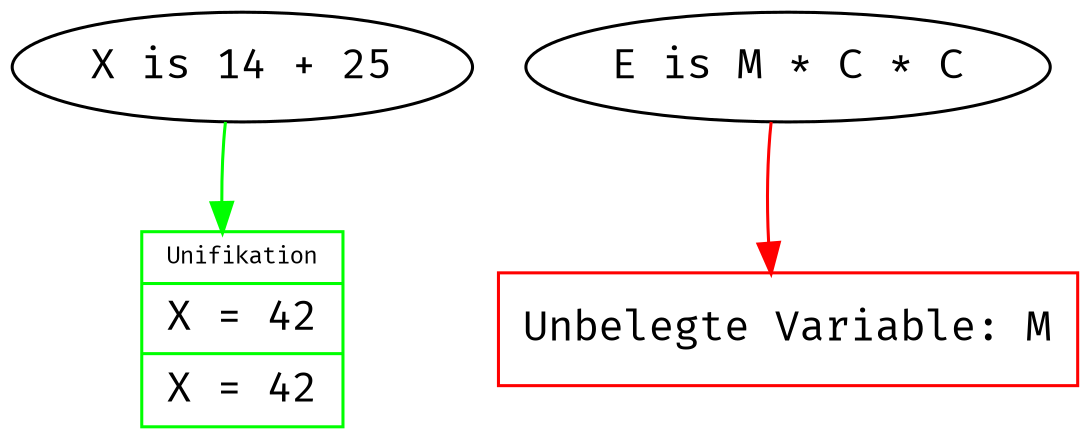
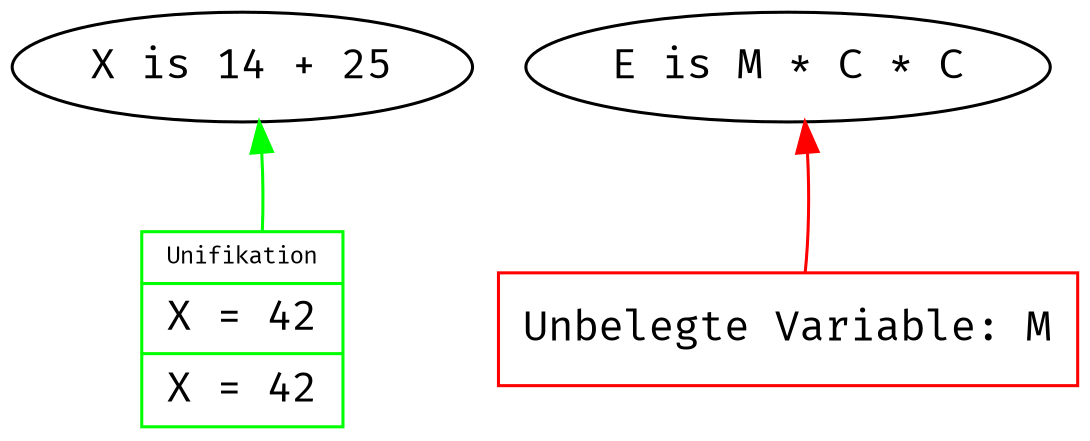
(223, 162) -> (263, 193)
(768, 182) -> (809, 213)
